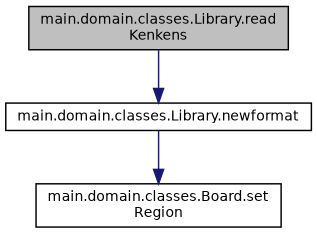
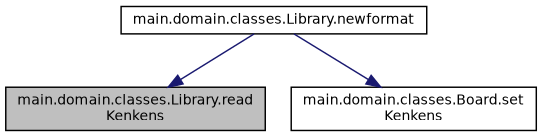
(159, 69) -> (217, 57)
(159, 205) -> (414, 109)
